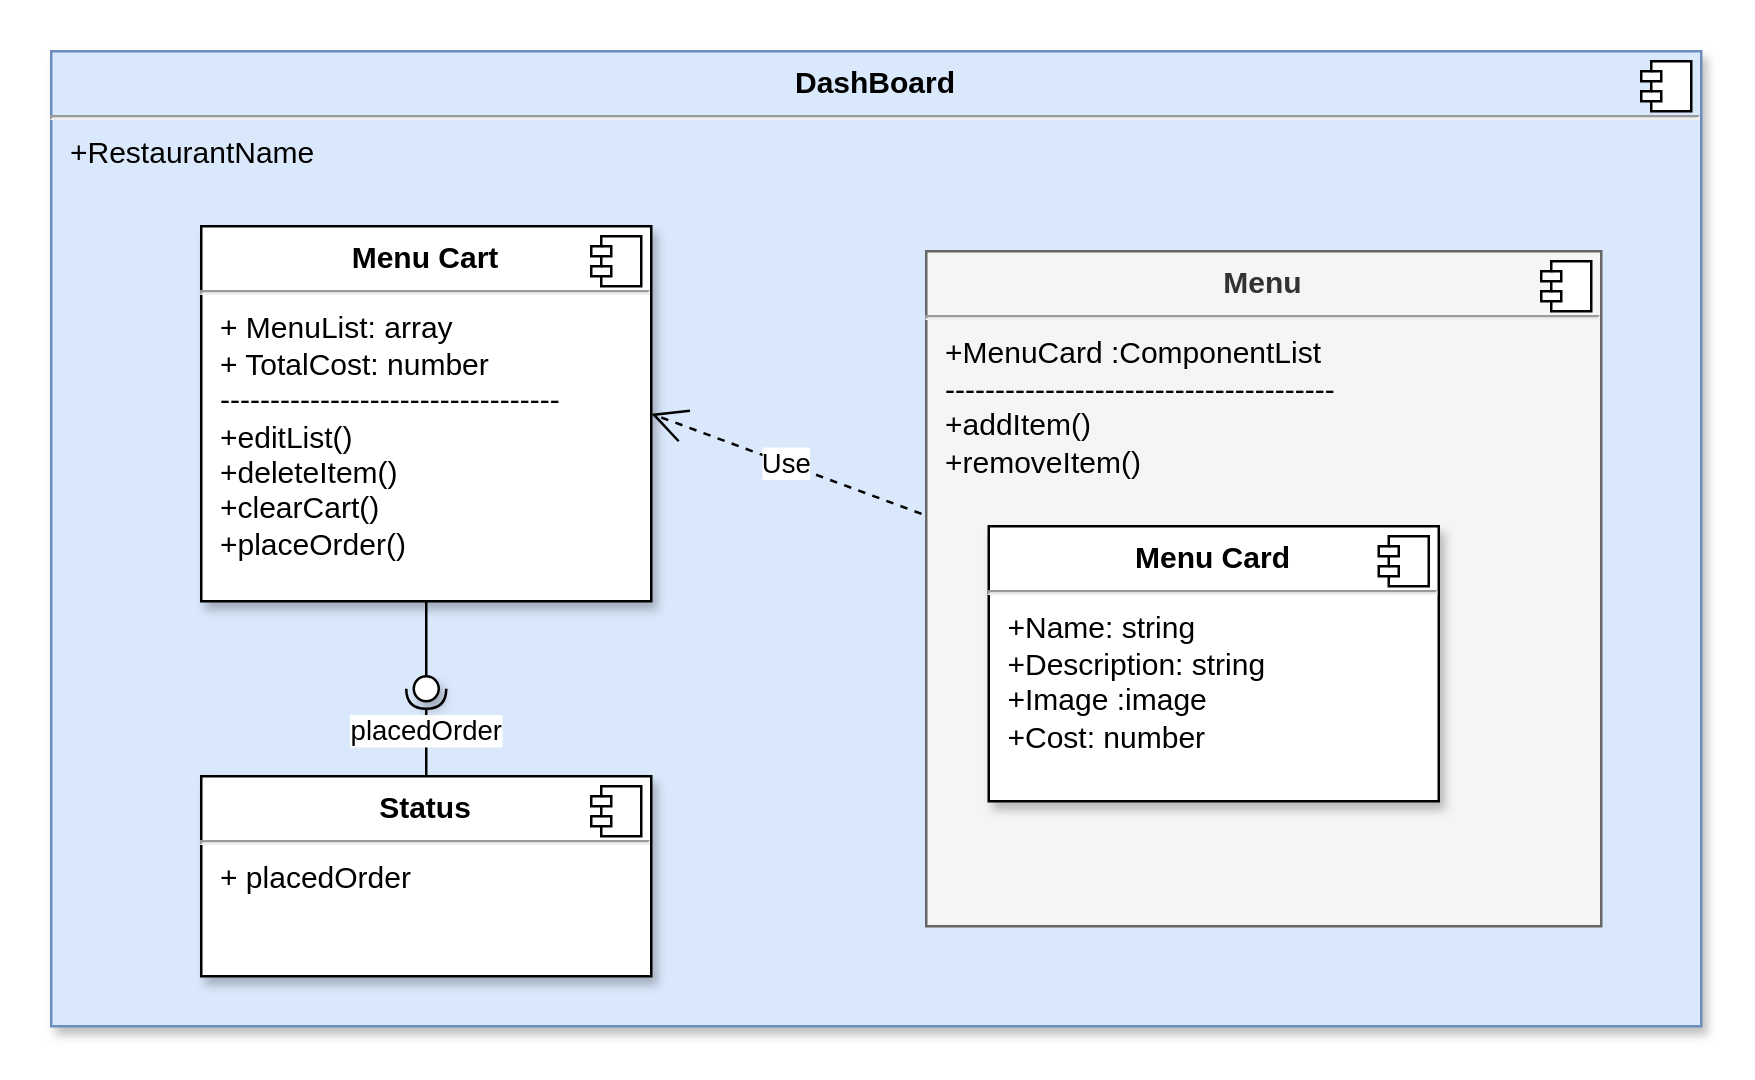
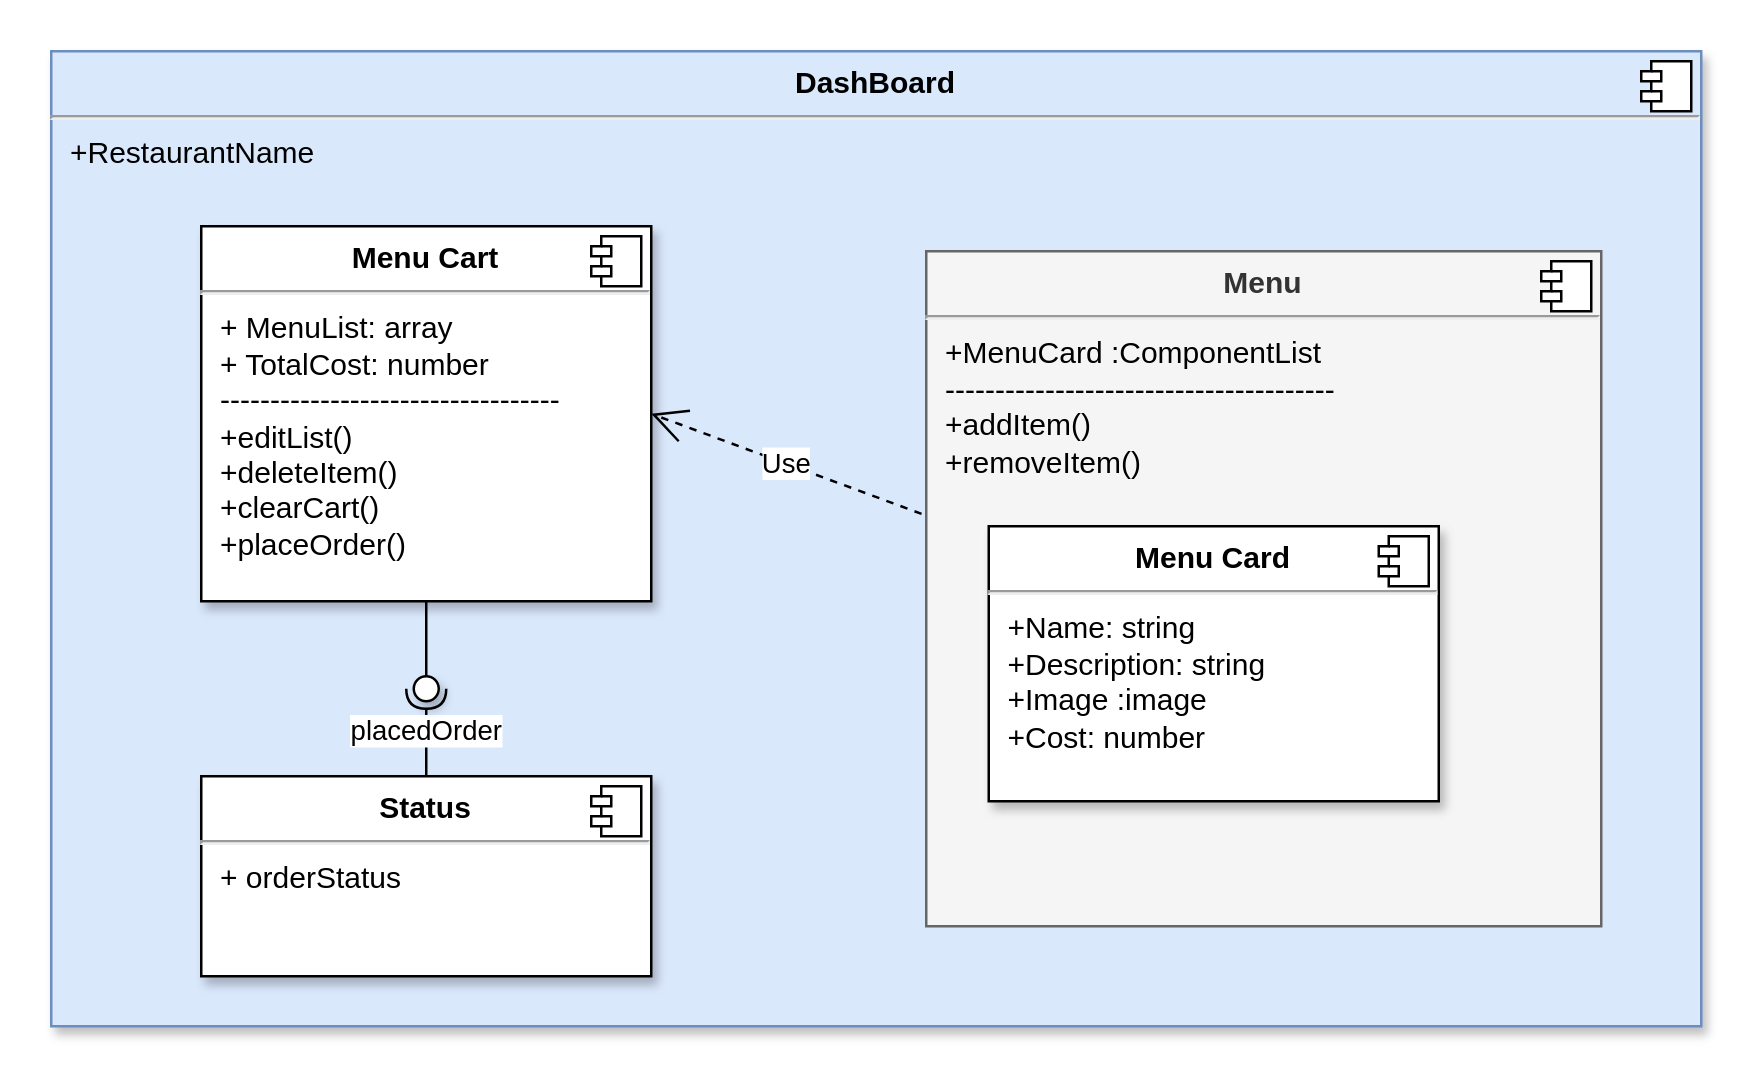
(303, 776) -> (307, 776)
